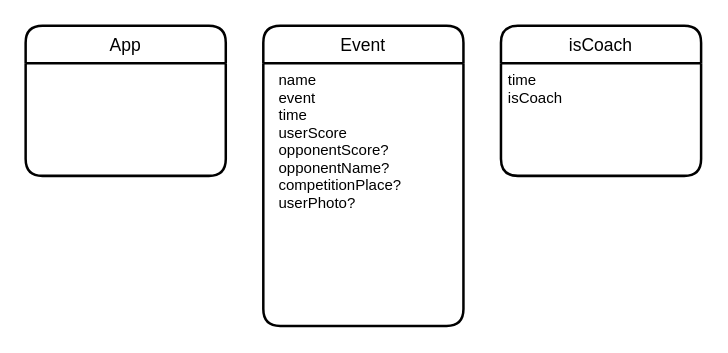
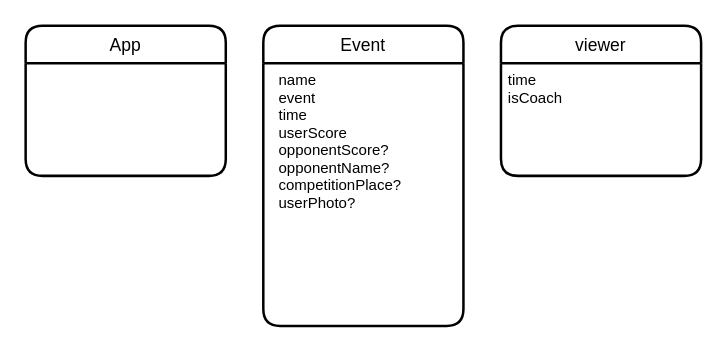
(600, 45) -> (600, 45)
